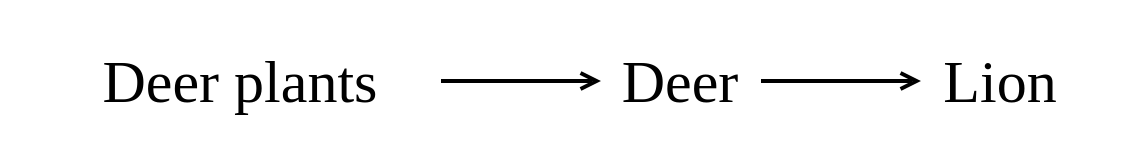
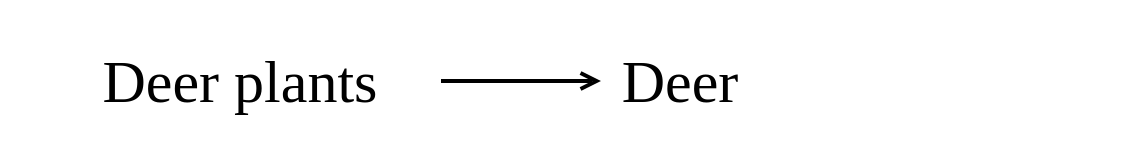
(836, 81) -> none
(1001, 81) -> none
